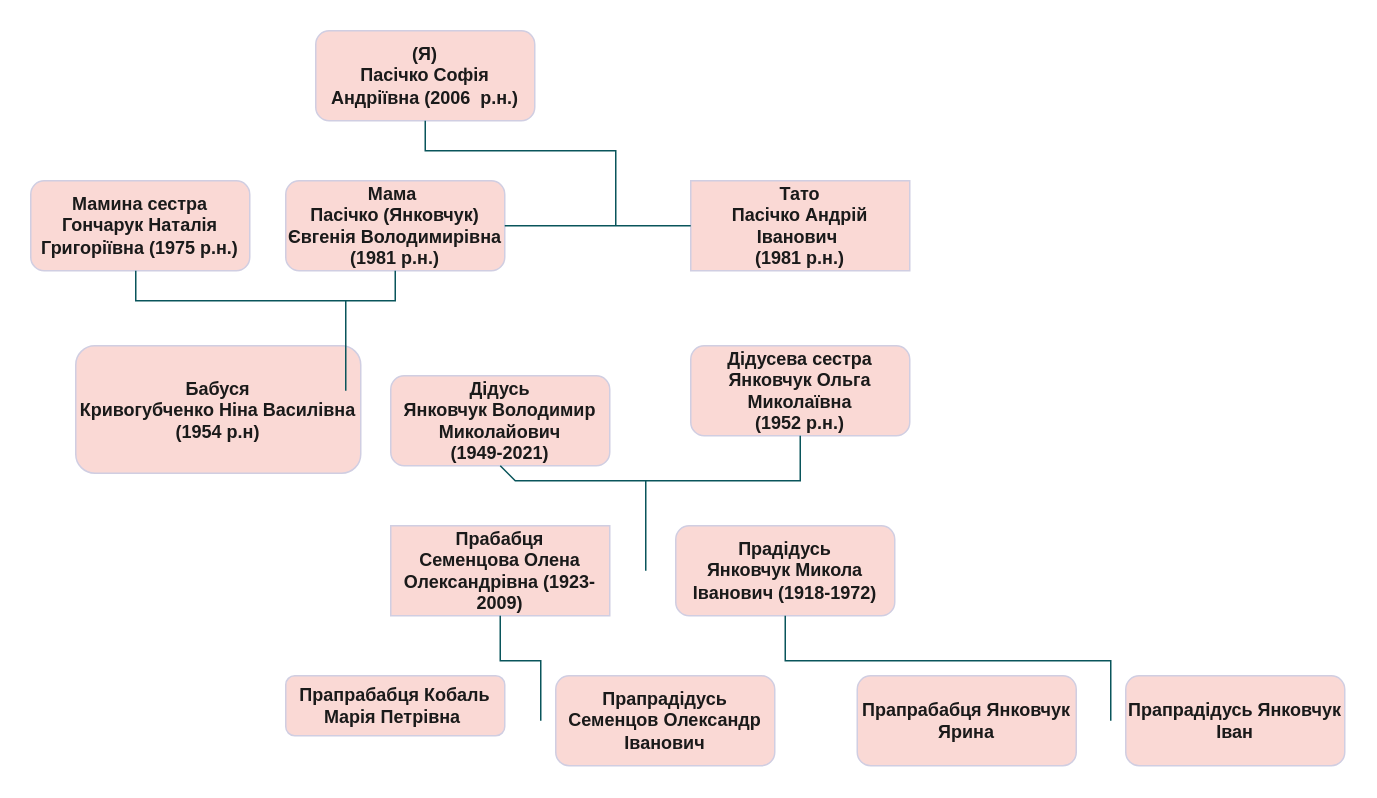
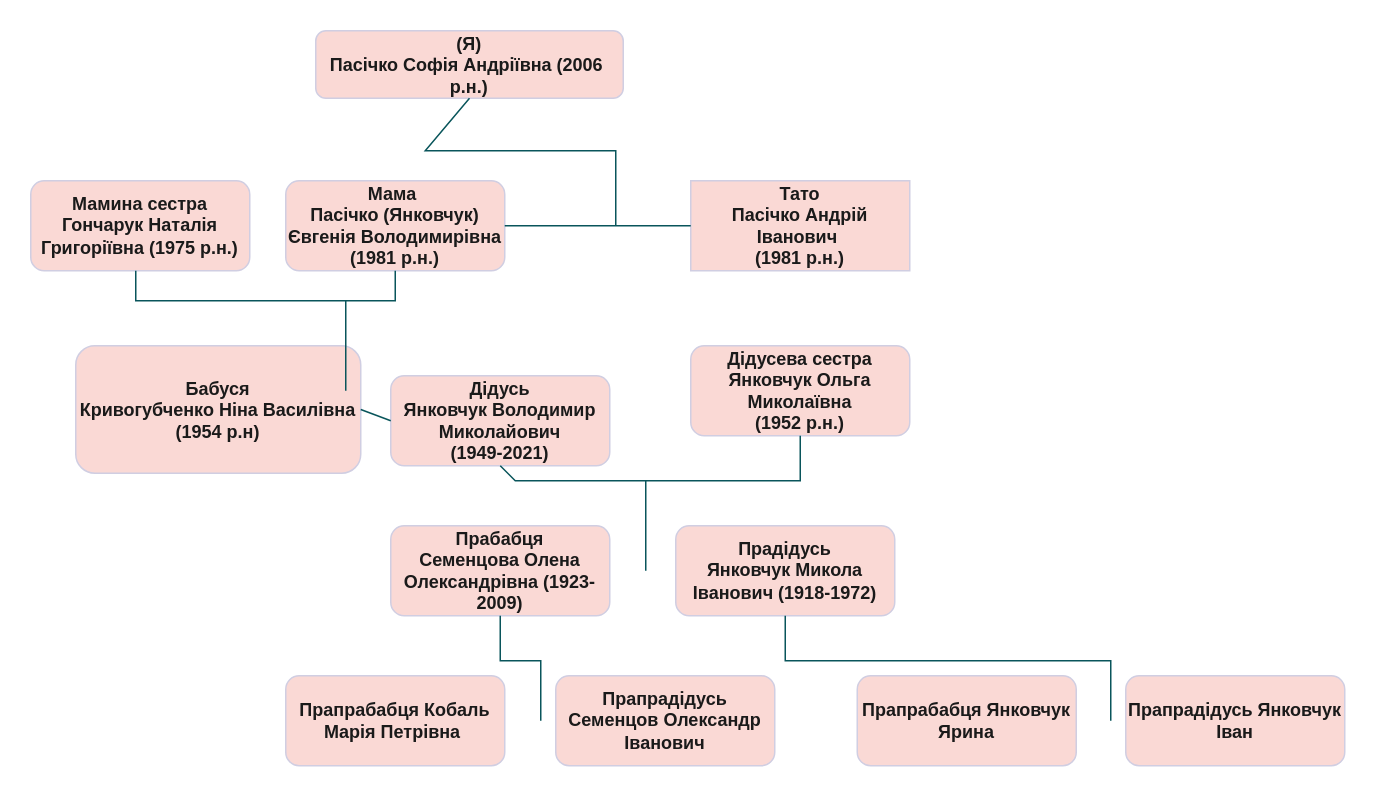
(425, 76) -> (470, 65)
none -> (376, 415)
(500, 571) -> (500, 571)
(395, 706) -> (395, 721)
